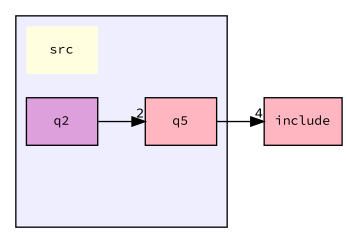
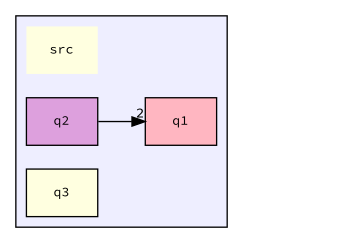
(181, 122) -> (181, 122)
(303, 122) -> none
none -> (62, 193)
